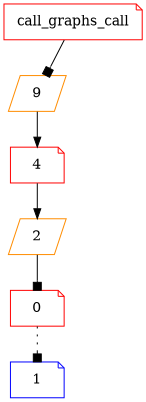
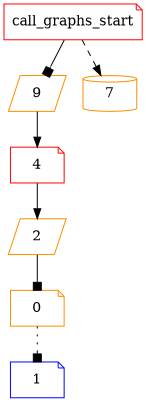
(73, 22) -> (73, 22)
none -> (110, 93)
(37, 308) -> (37, 308)
